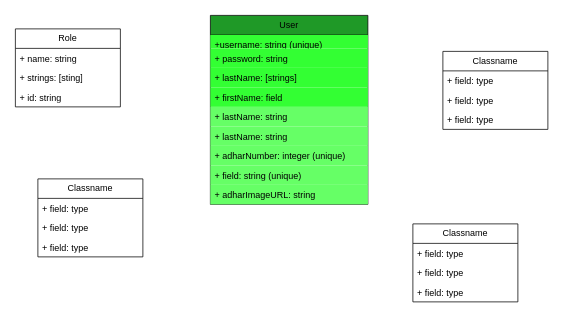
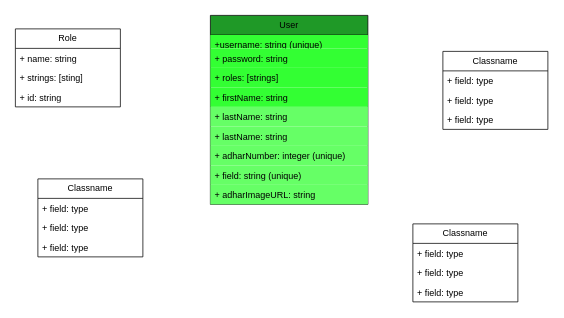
(263, 79) -> (256, 79)
(253, 98) -> (257, 98)
